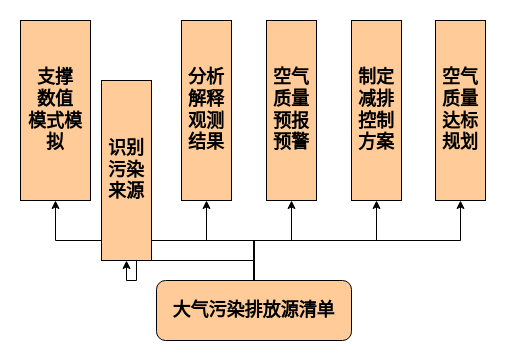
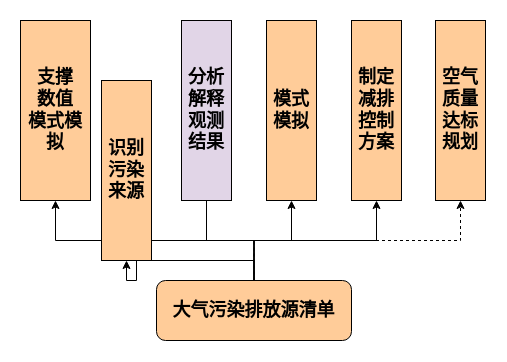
(207, 111) -> (207, 111)
(292, 111) -> (292, 111)
(207, 208) -> (207, 206)
(435, 241) -> (435, 241)
